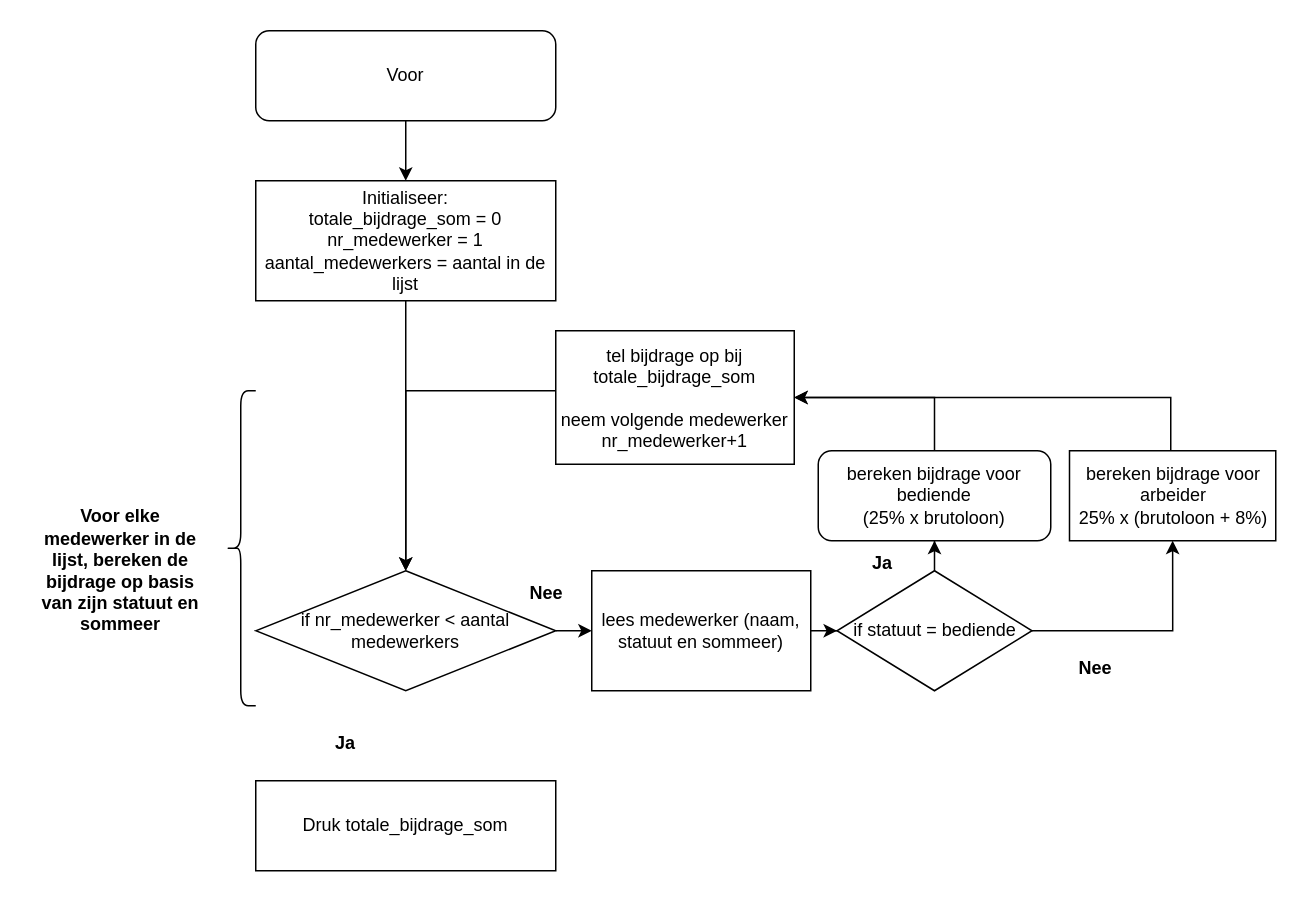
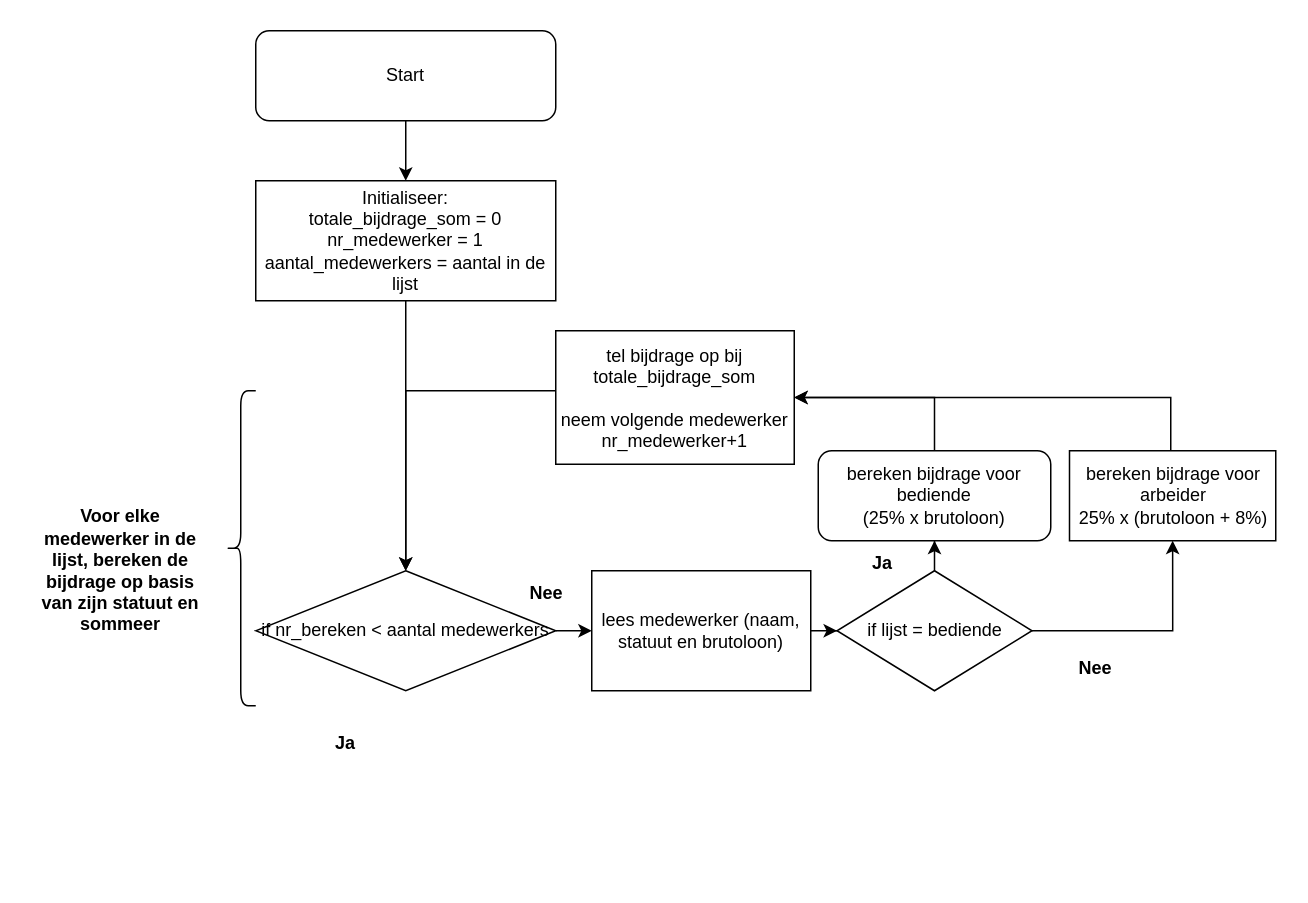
(406, 76) -> (406, 76)
(406, 631) -> (406, 631)
(701, 631) -> (701, 631)
(935, 631) -> (935, 631)
(406, 826) -> none
